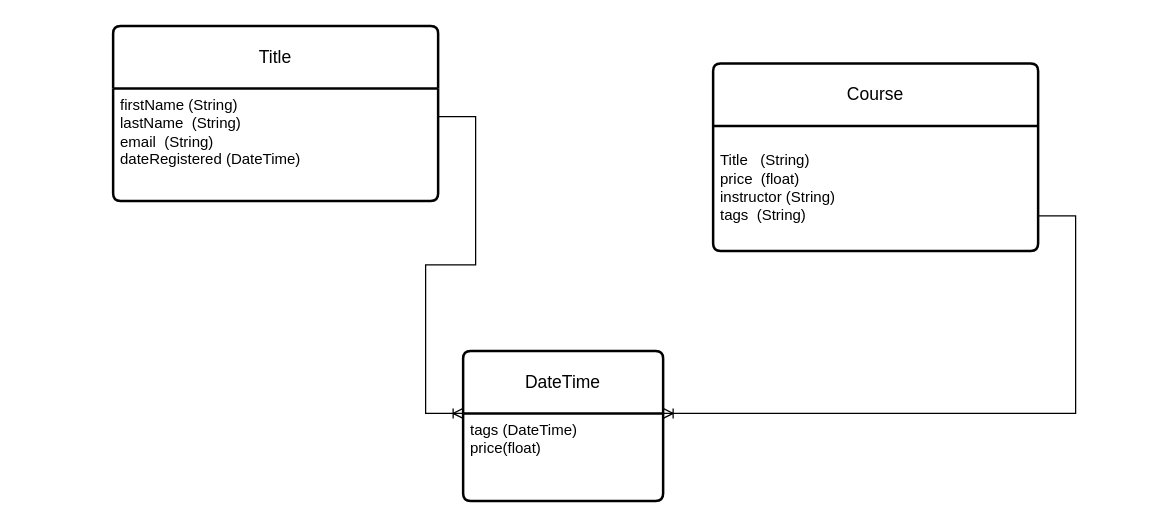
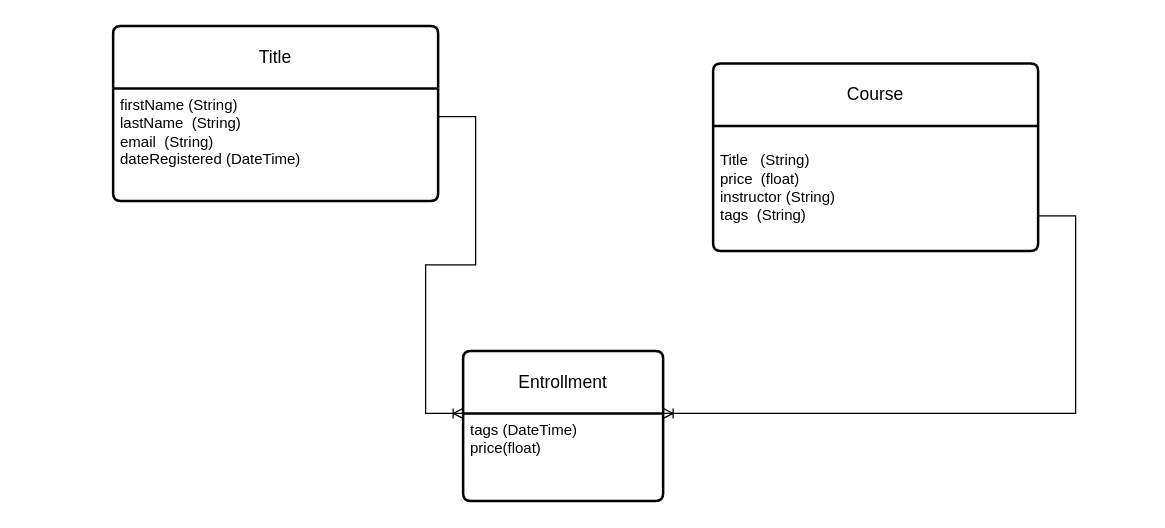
(563, 382) -> (563, 382)
